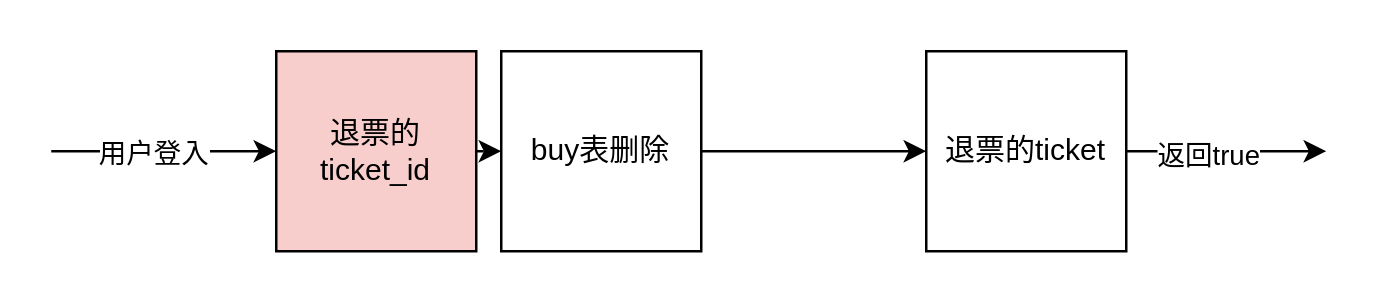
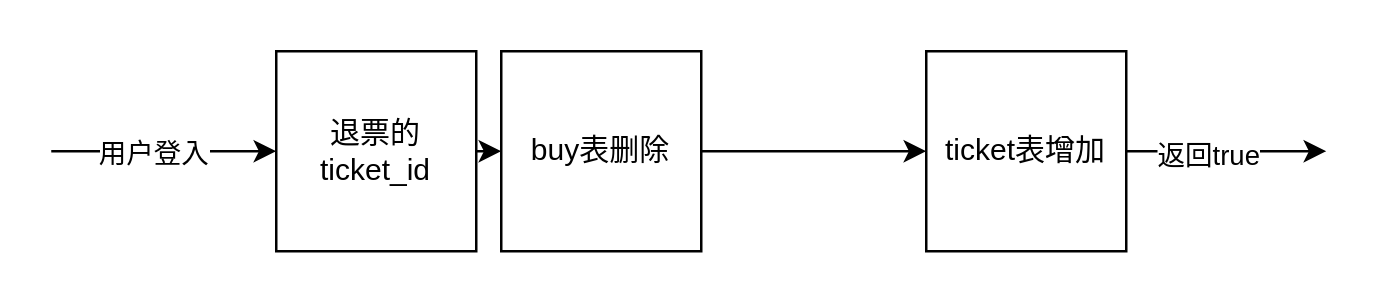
(376, 151) -> (376, 151)
(481, 151) -> (481, 151)
(1026, 151) -> (1026, 151)
